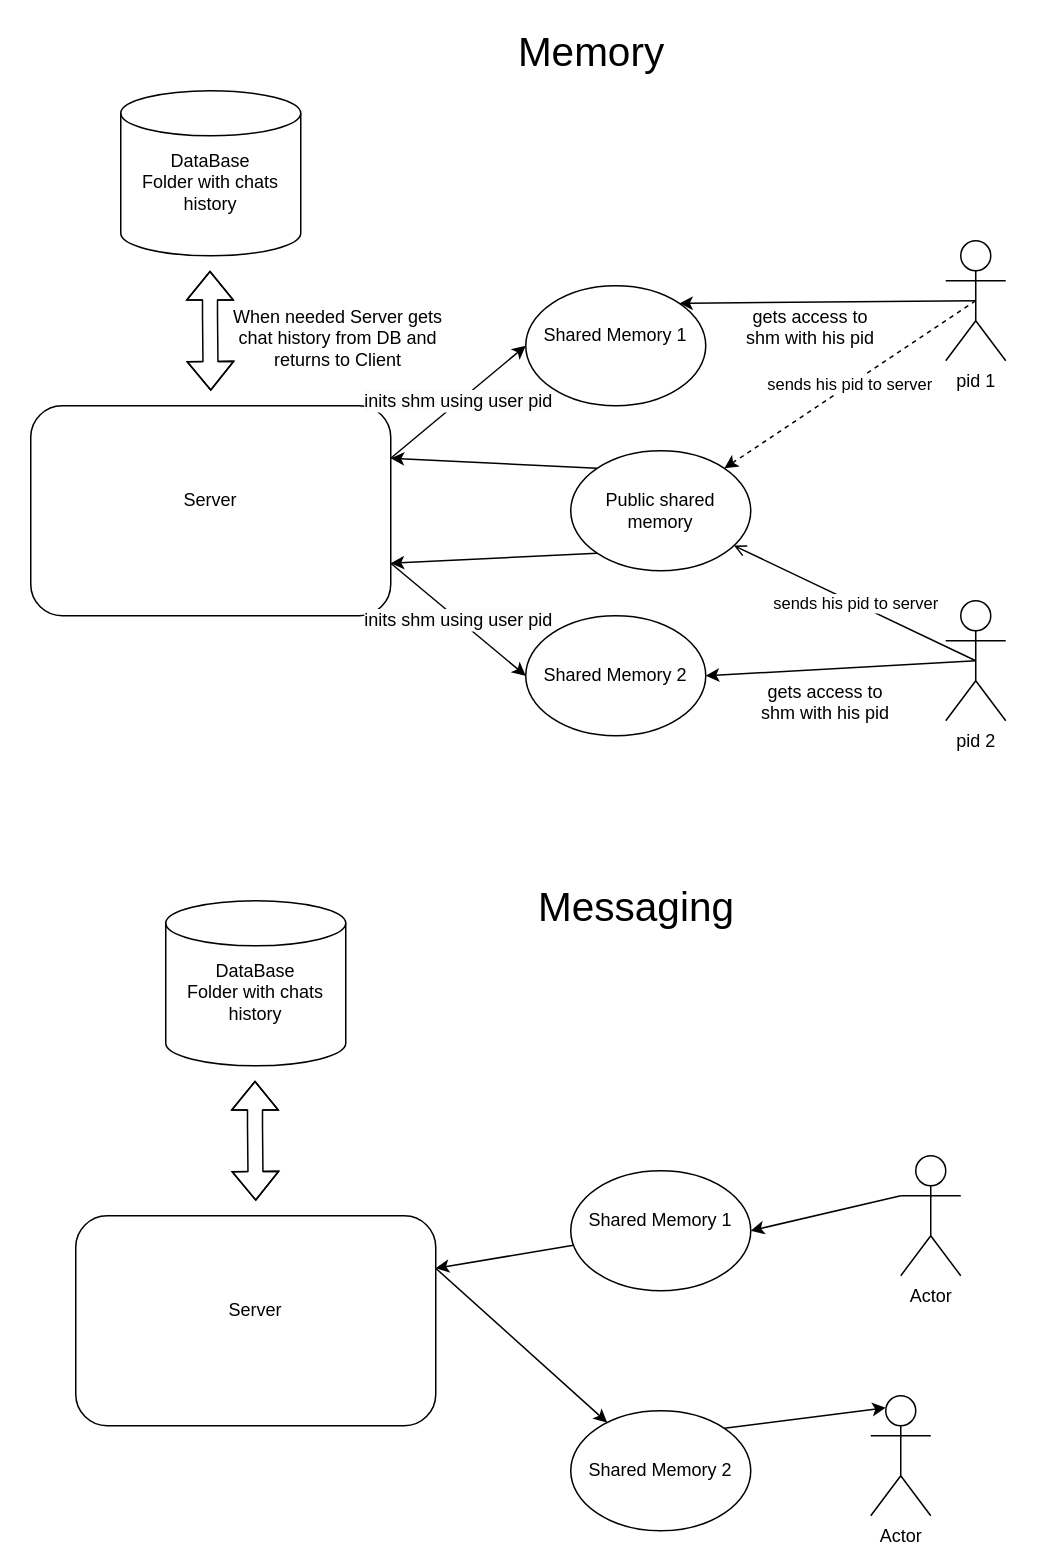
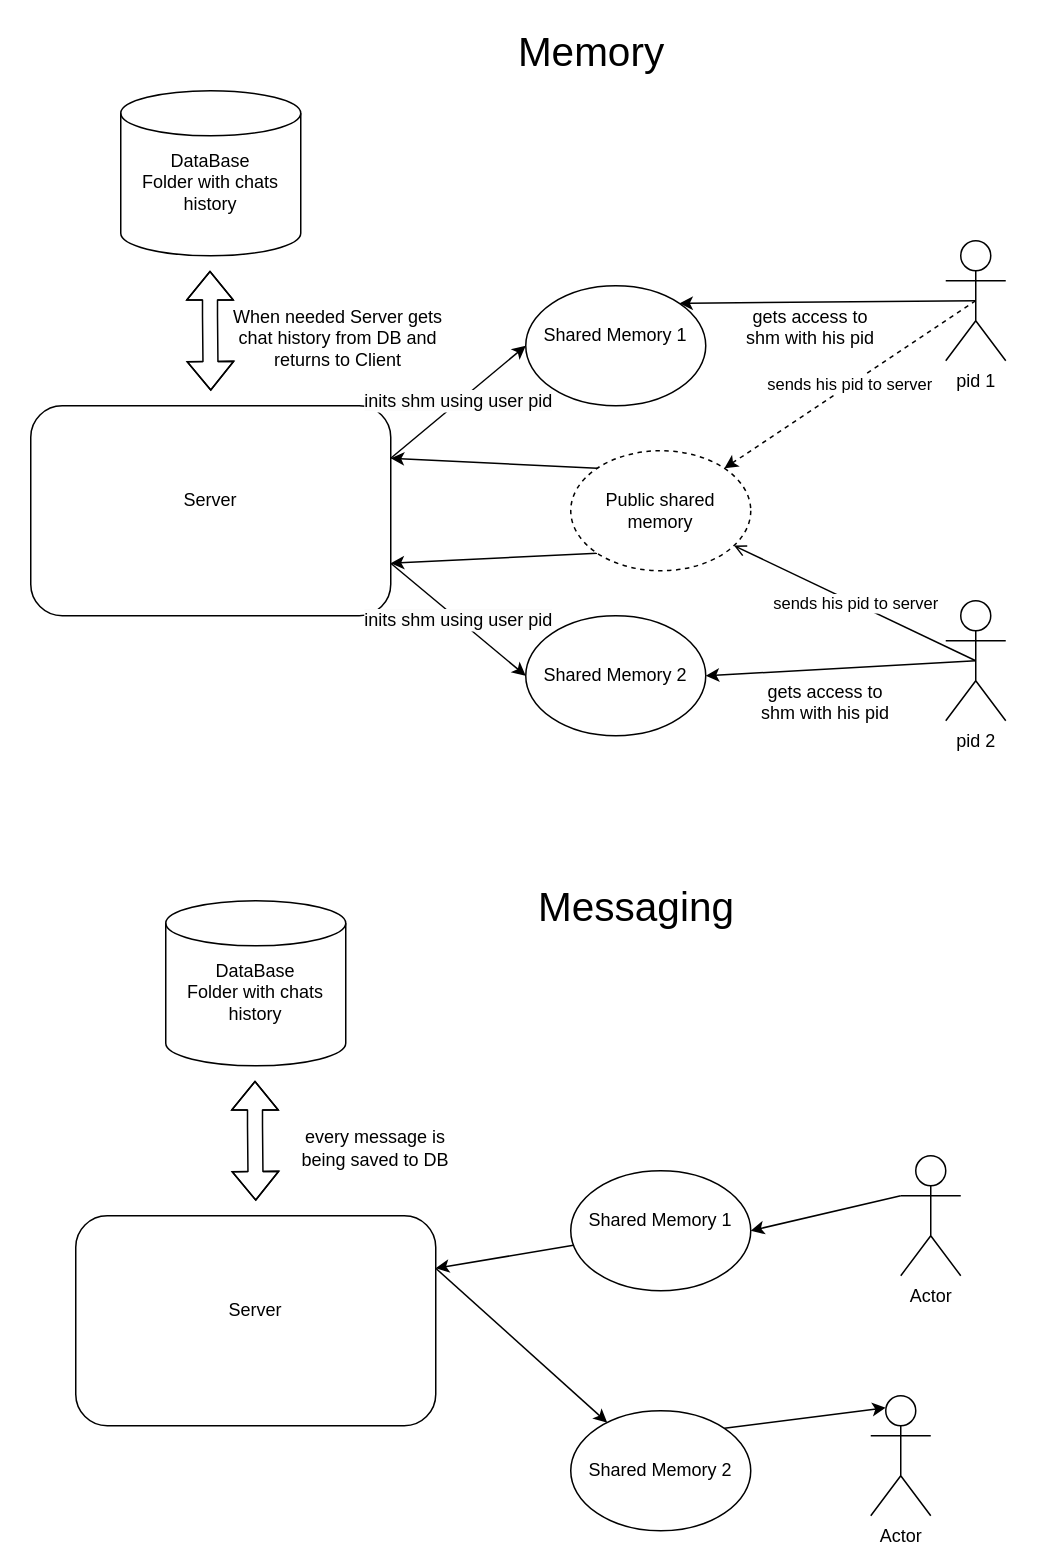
(661, 511) -> (661, 511)
none -> (376, 1148)
